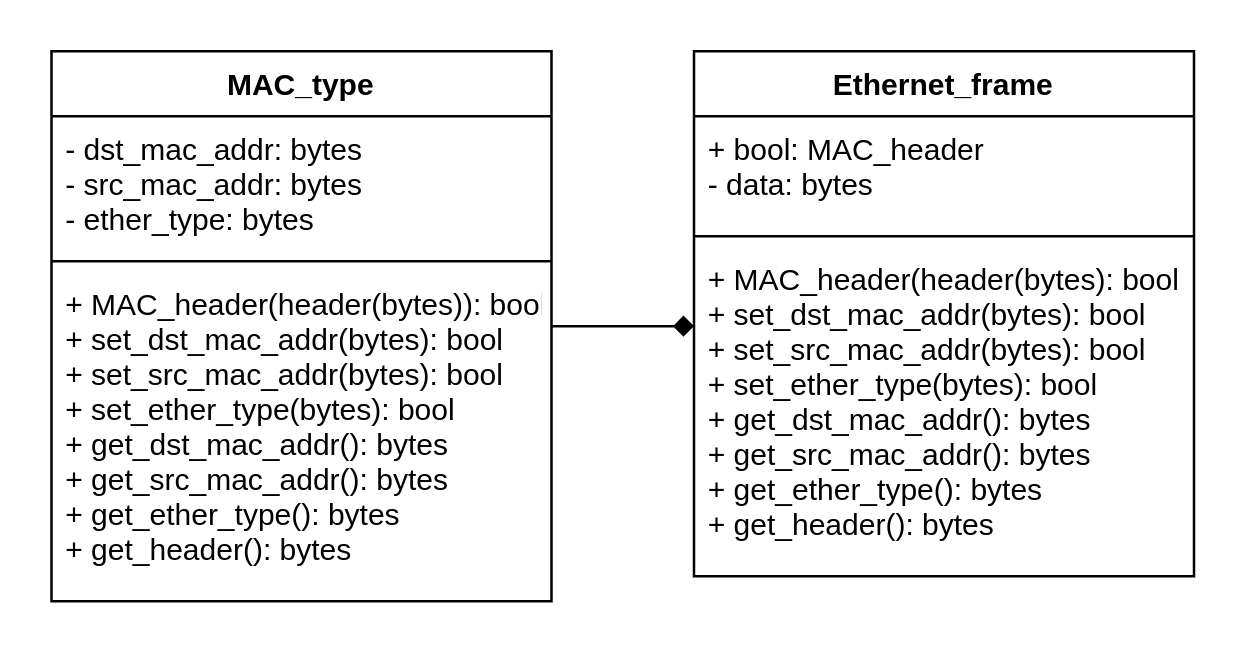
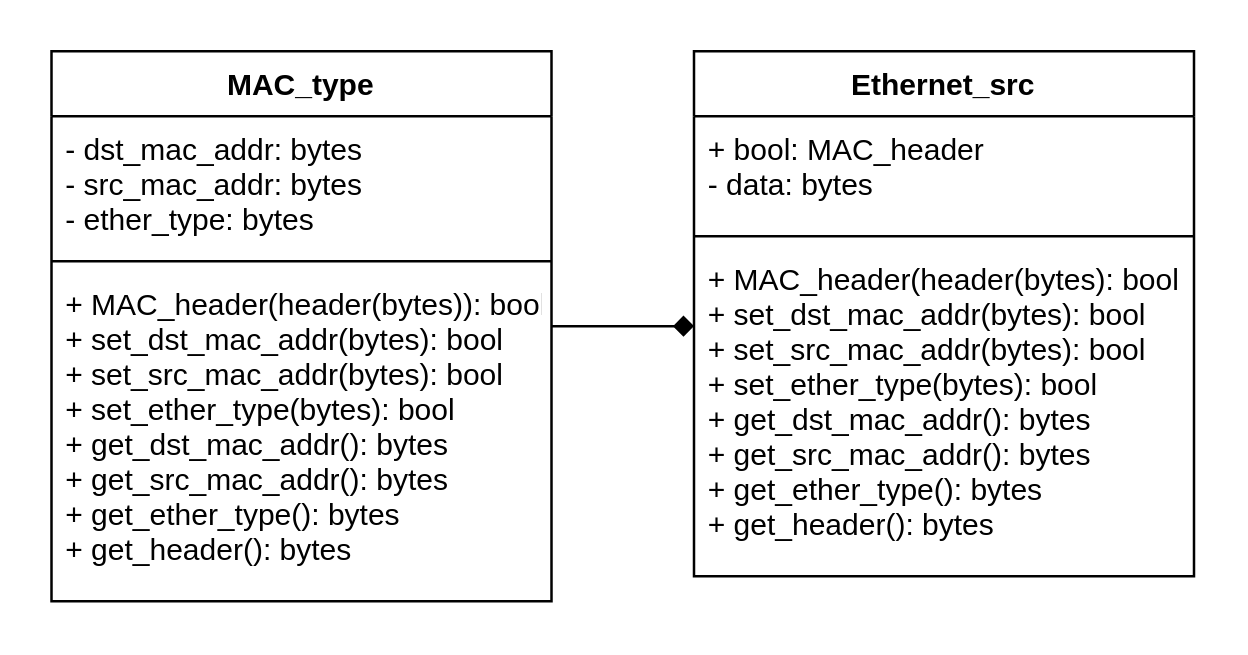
(943, 85) -> (943, 85)
